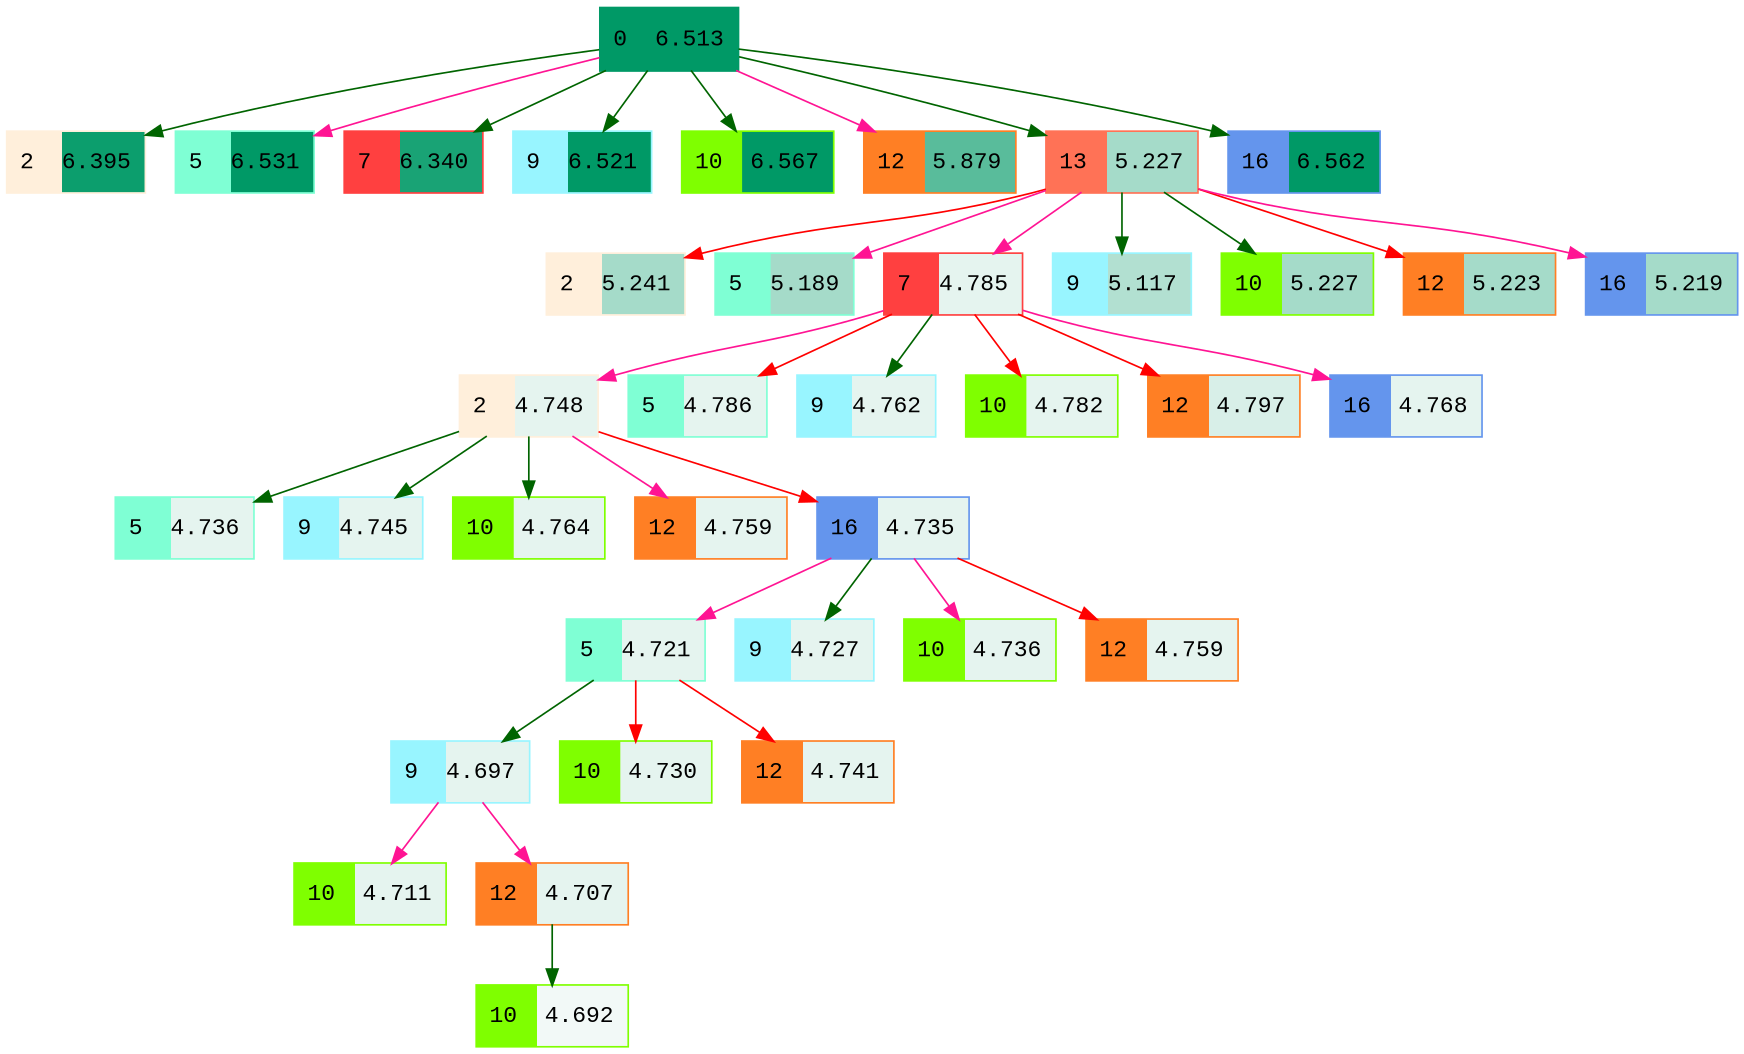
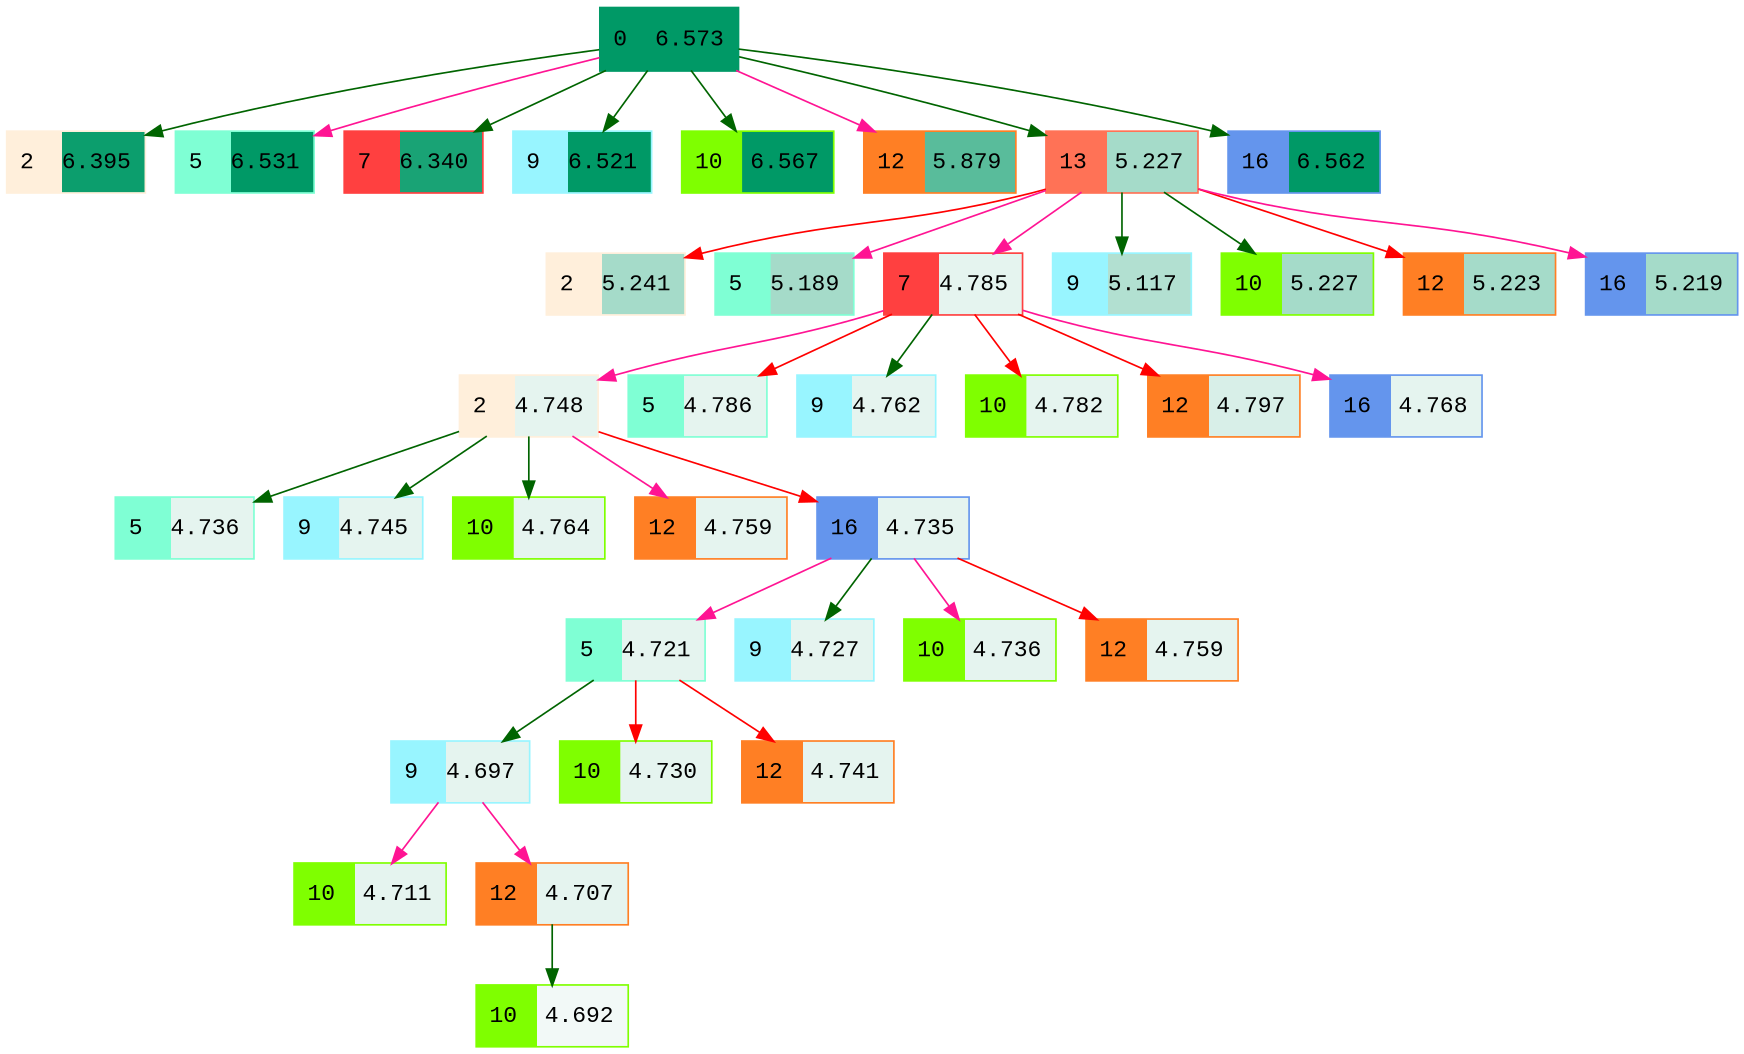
(690, 38) -> (690, 38)
